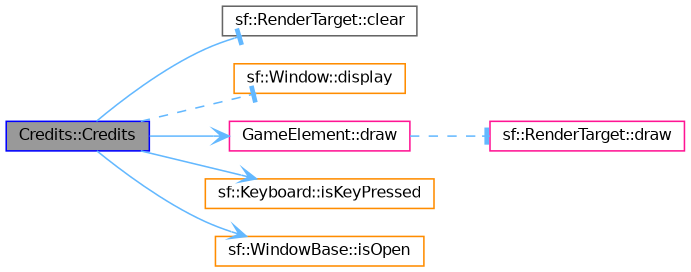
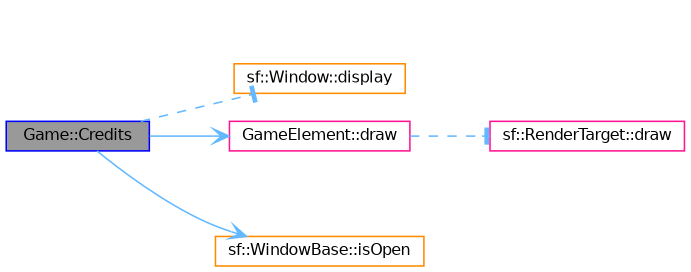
(320, 21) -> none
(78, 136) -> (78, 136)
(320, 194) -> none
